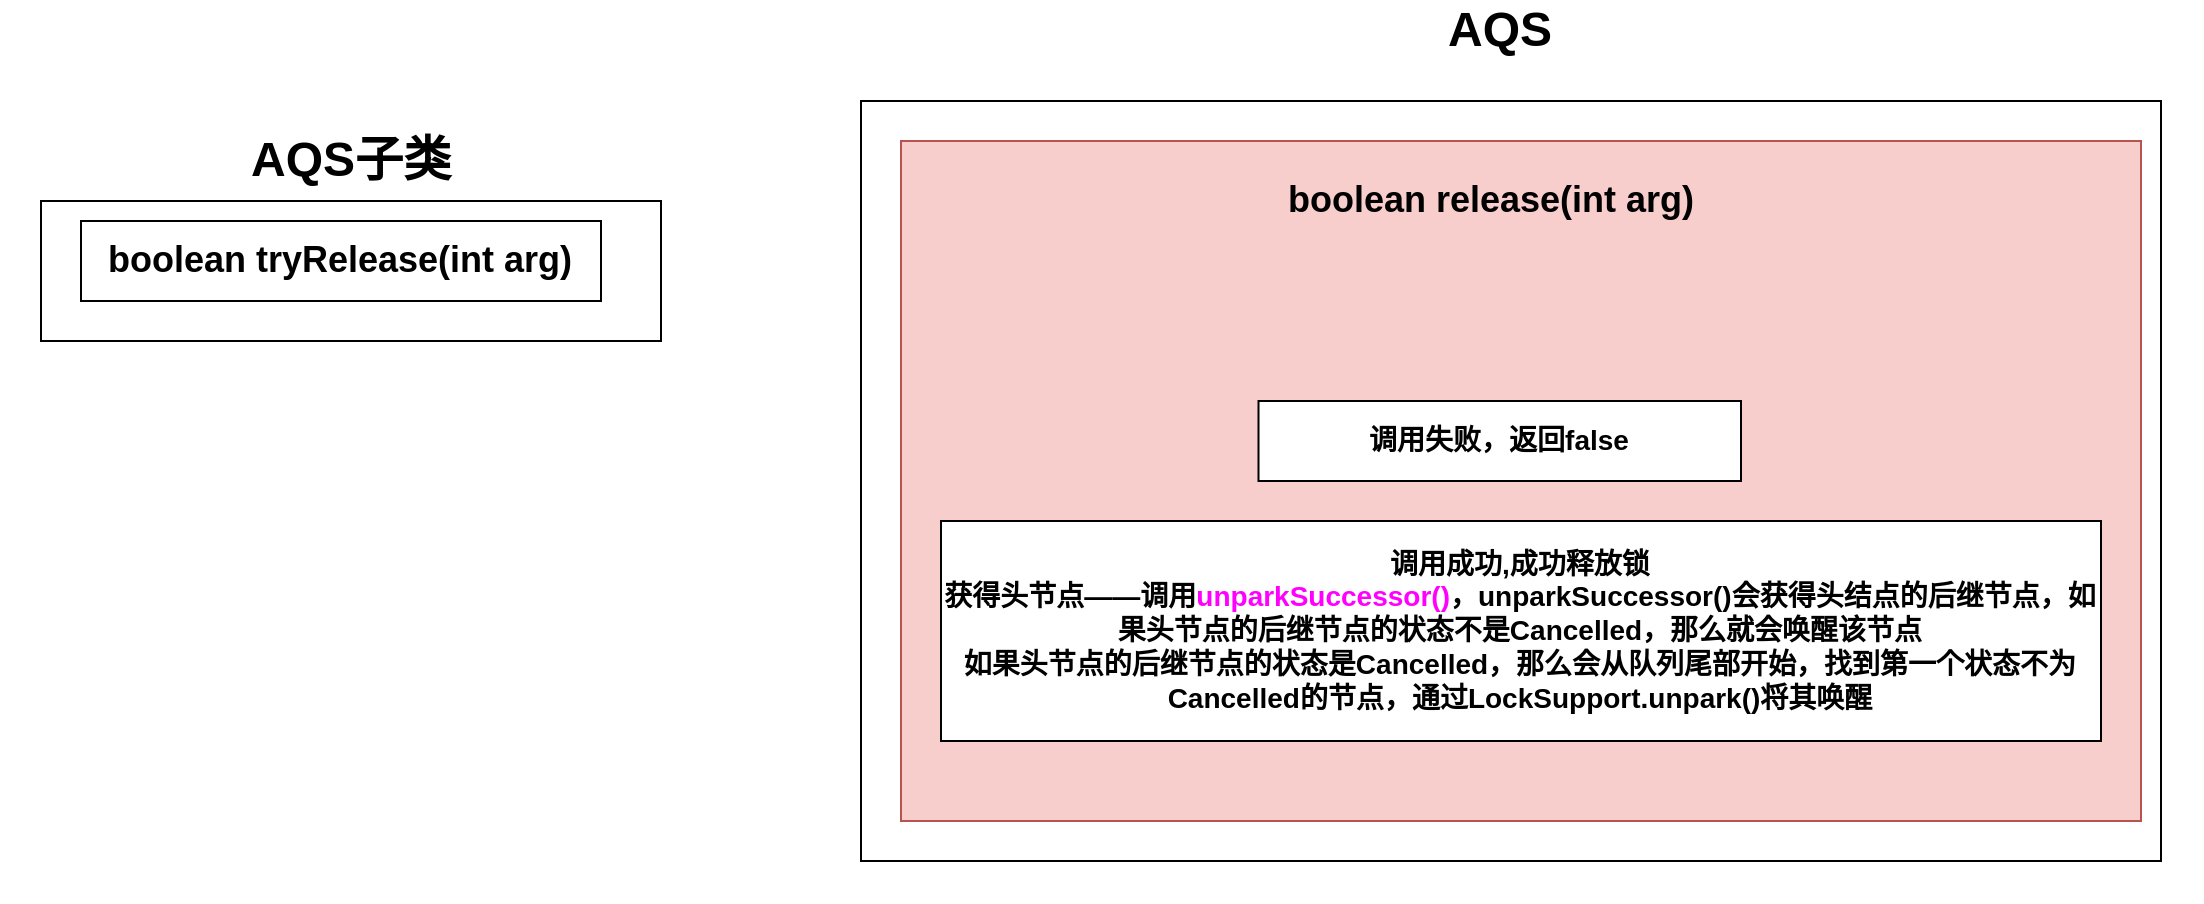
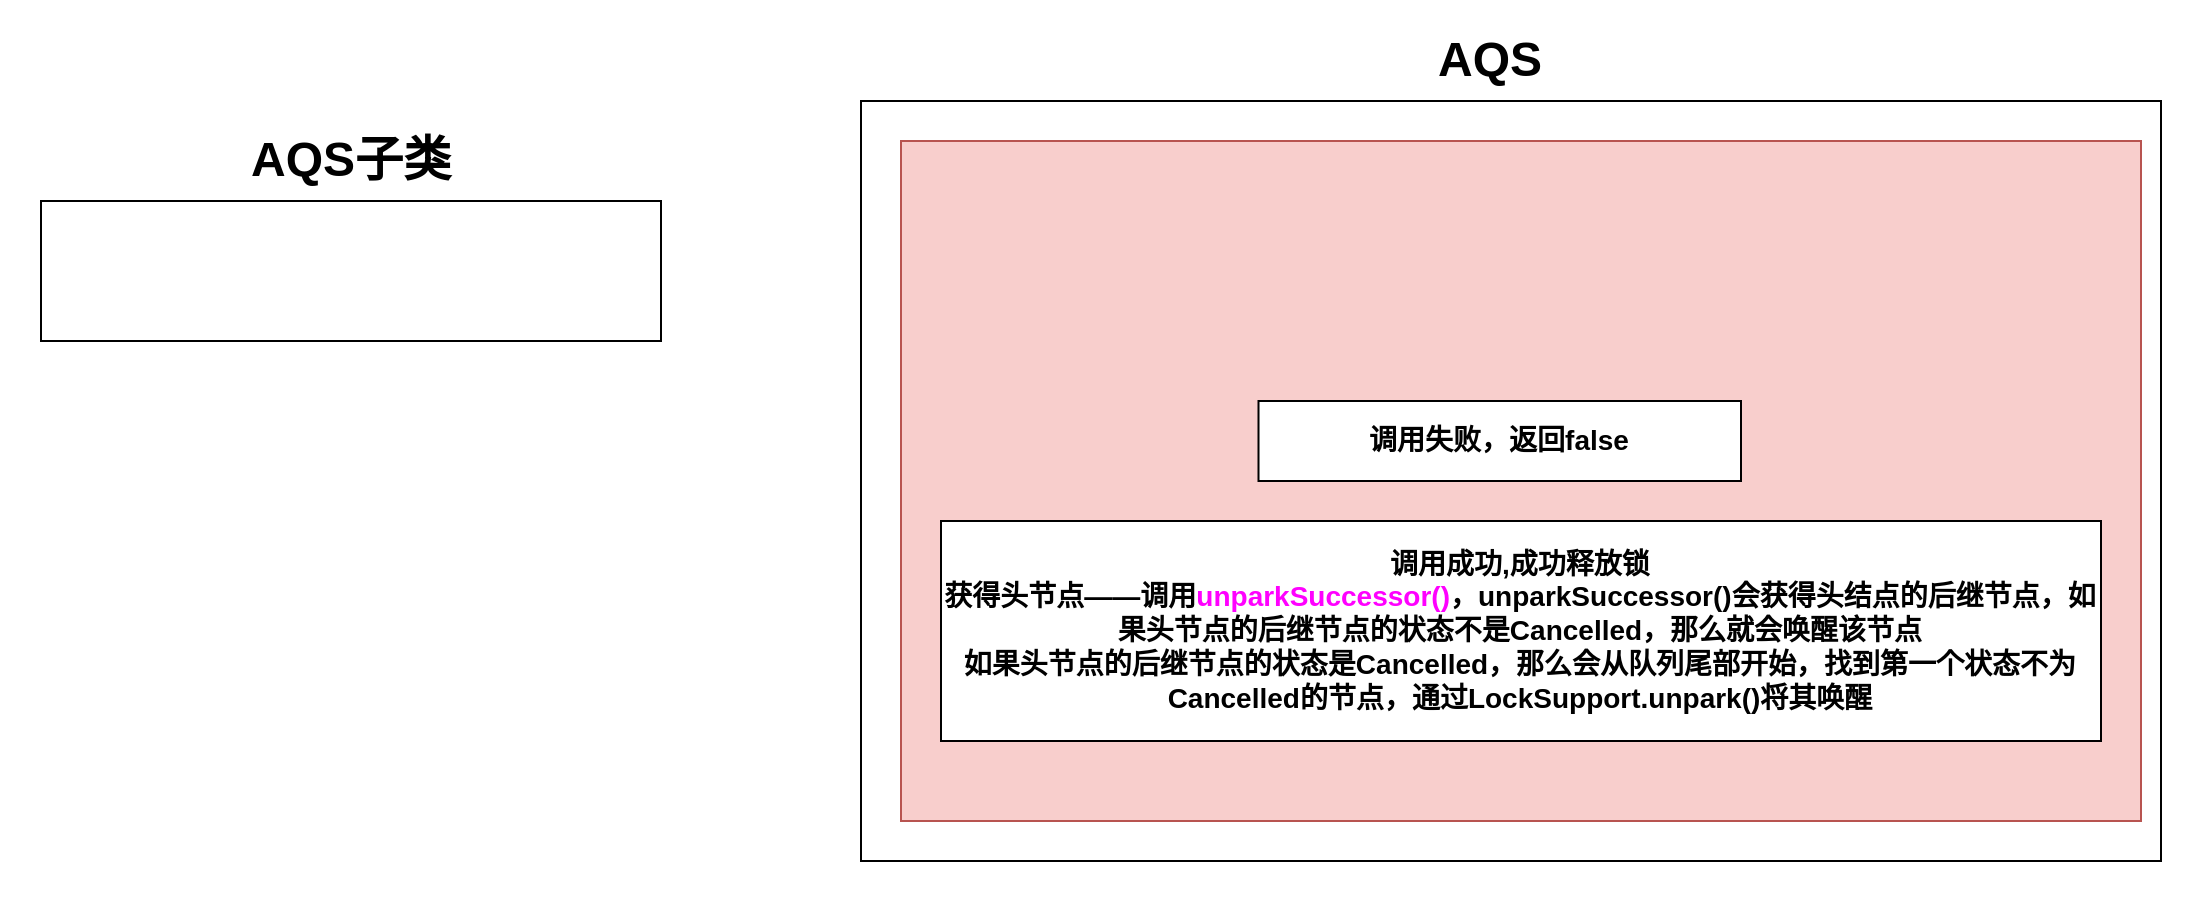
(1501, 31) -> (1491, 61)
(1491, 201) -> none
(341, 261) -> none
